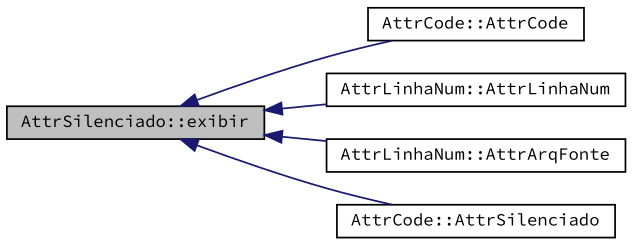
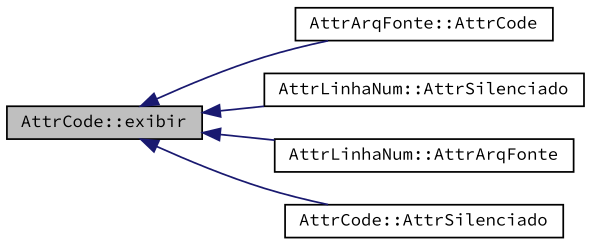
(476, 24) -> (424, 24)
(476, 90) -> (424, 90)
(136, 123) -> (105, 123)
